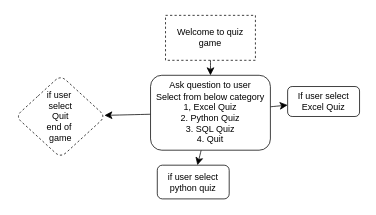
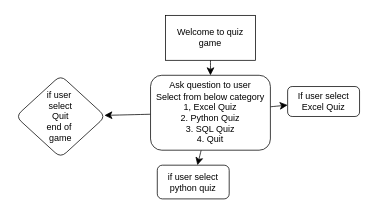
(210, 38) -> (210, 38)
(60, 117) -> (60, 117)
